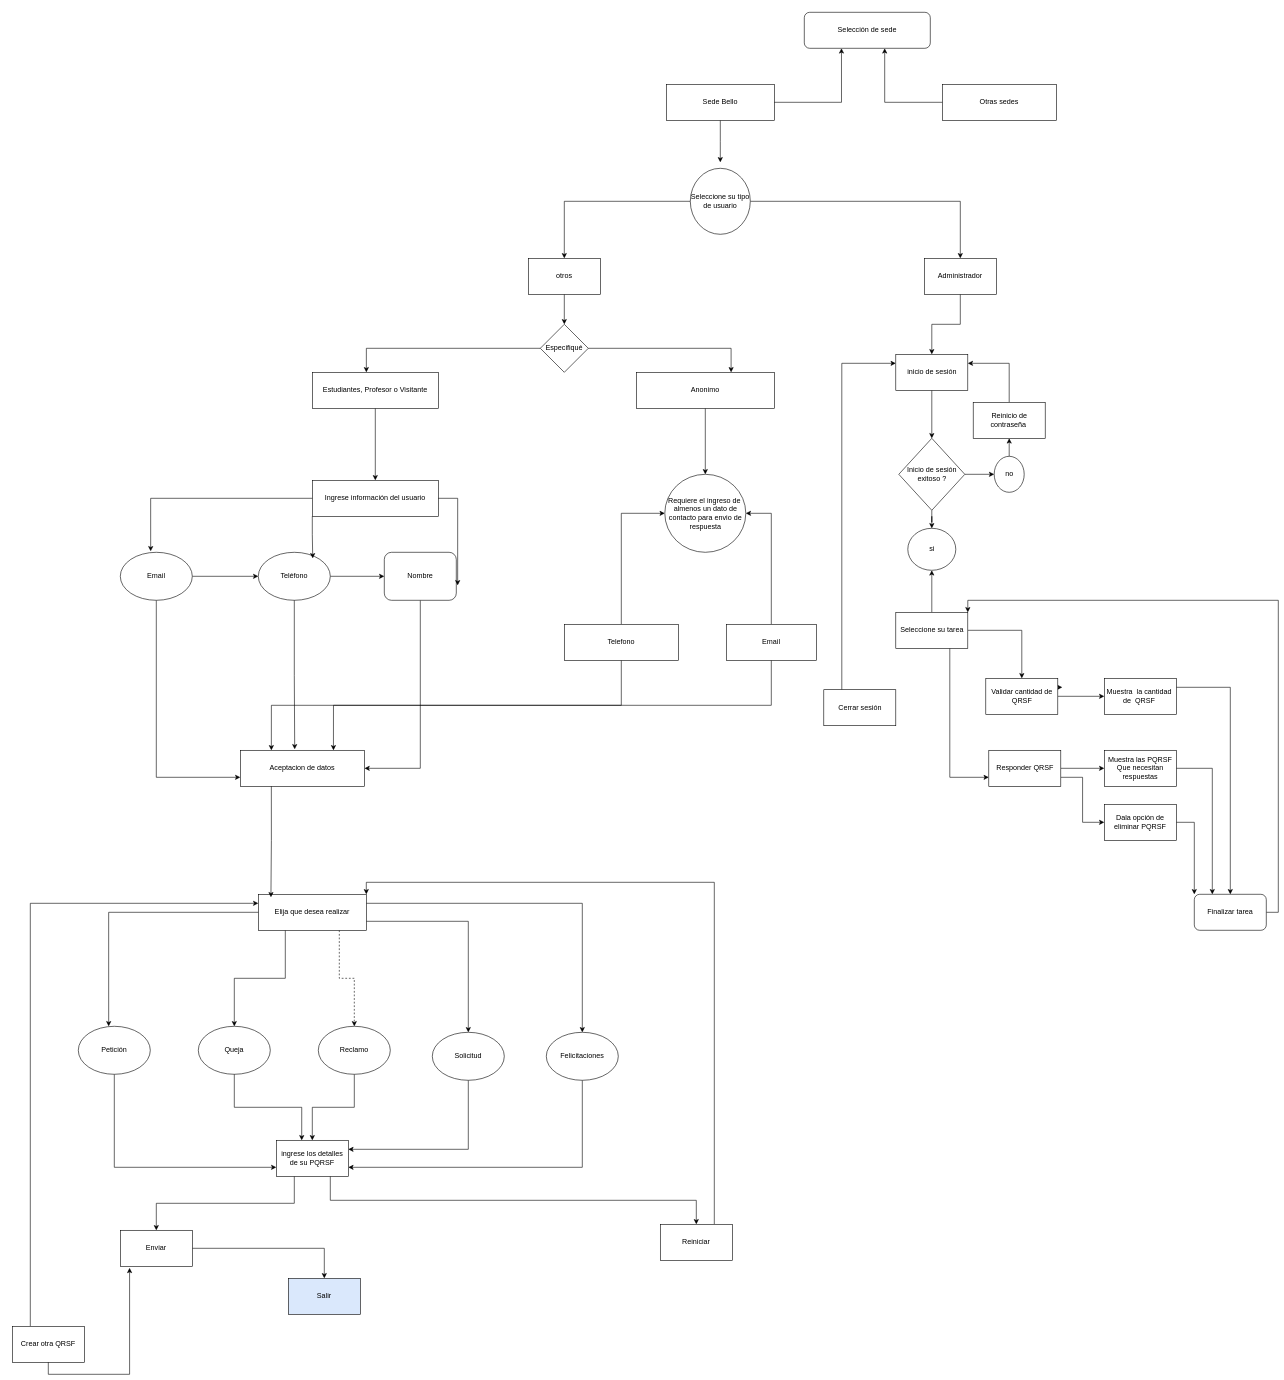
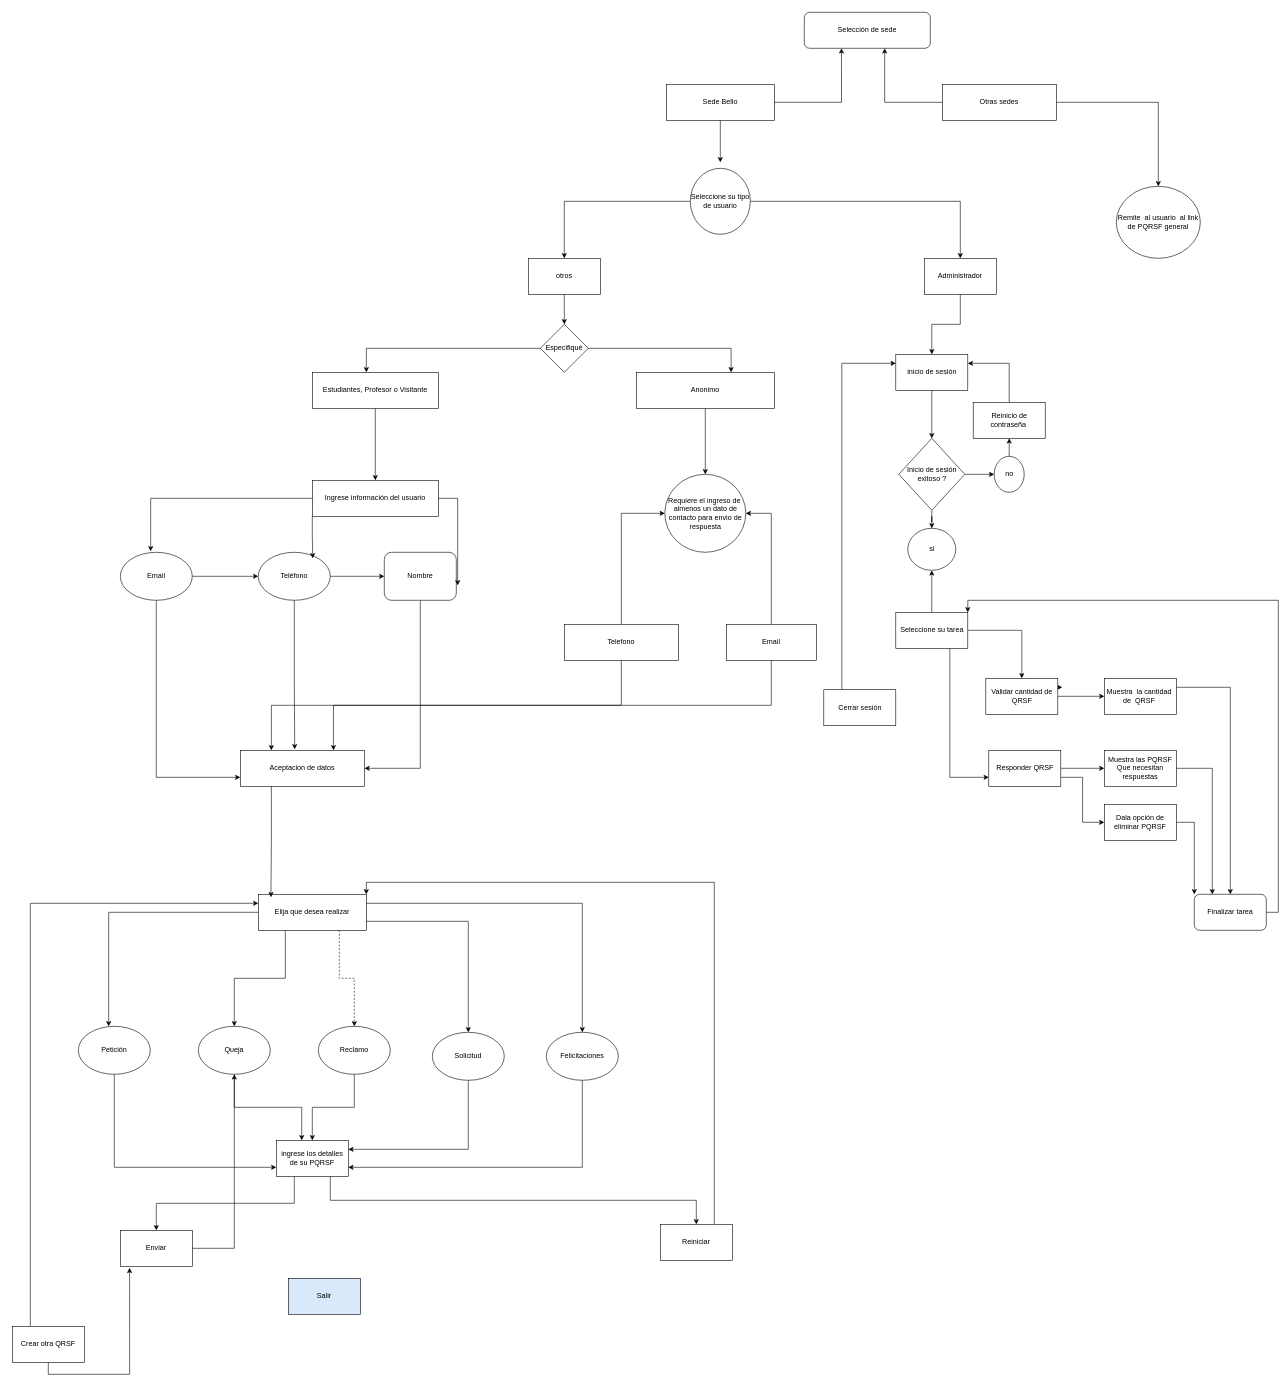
none -> (1157, 102)
none -> (1158, 222)
(323, 1248) -> (234, 1180)
